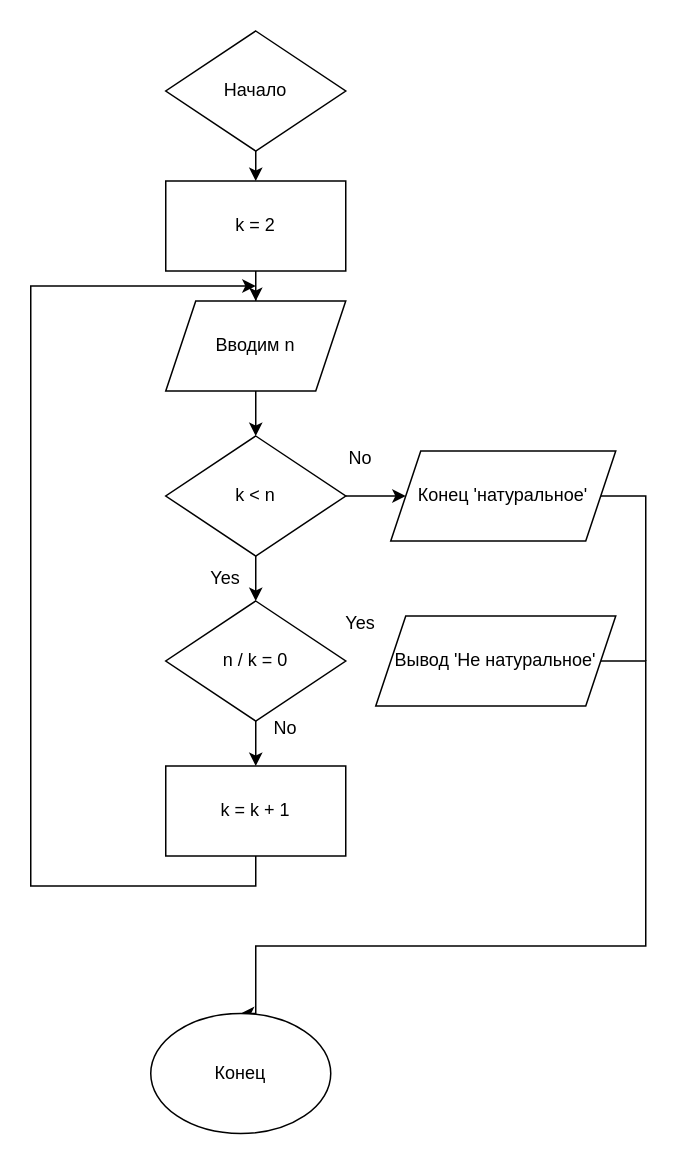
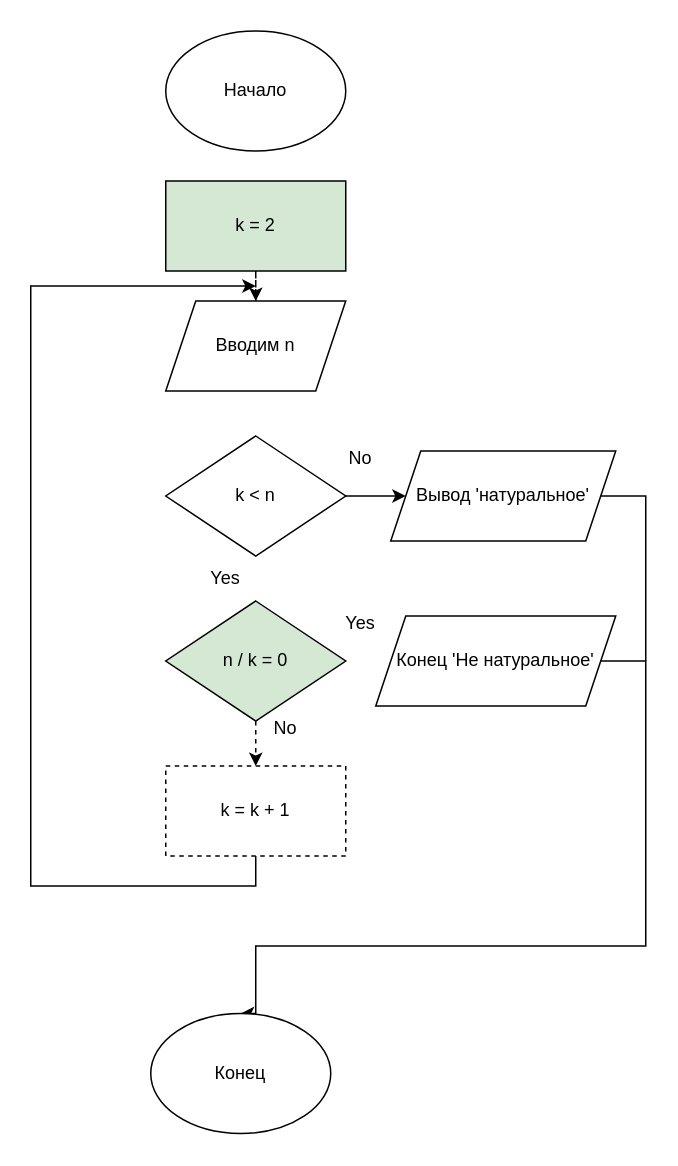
(256, 91) -> (256, 91)
(256, 161) -> none
(256, 226) -> (256, 226)
(256, 281) -> (256, 281)
(256, 408) -> none
(503, 496) -> (503, 496)
(256, 573) -> none
(256, 661) -> (256, 661)
(496, 661) -> (496, 661)
(256, 740) -> (256, 740)
(256, 811) -> (256, 811)
